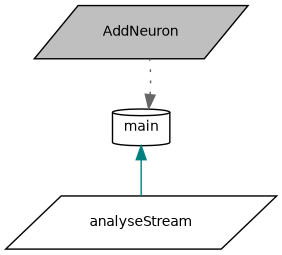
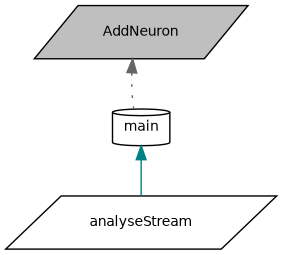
(151, 77) -> (132, 91)
